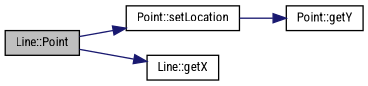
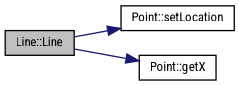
(325, 18) -> none
(42, 43) -> (40, 43)
(183, 68) -> (178, 68)
